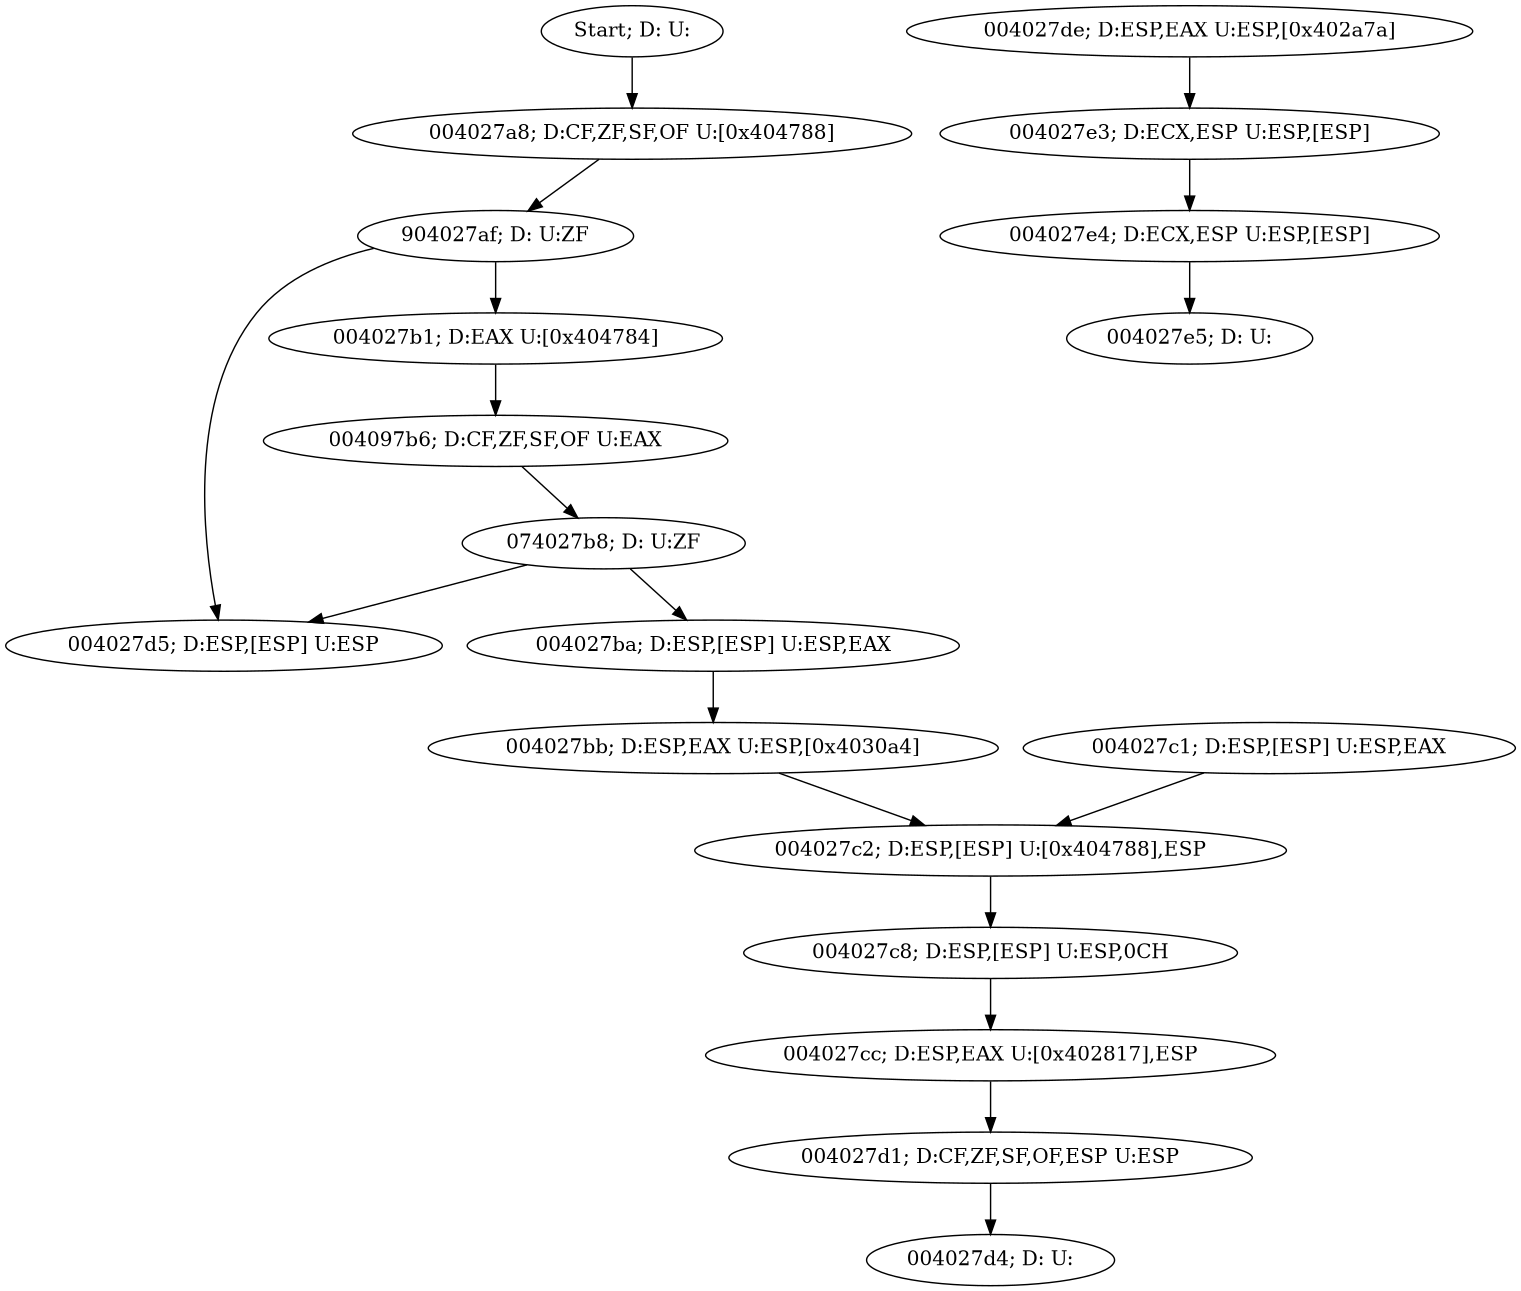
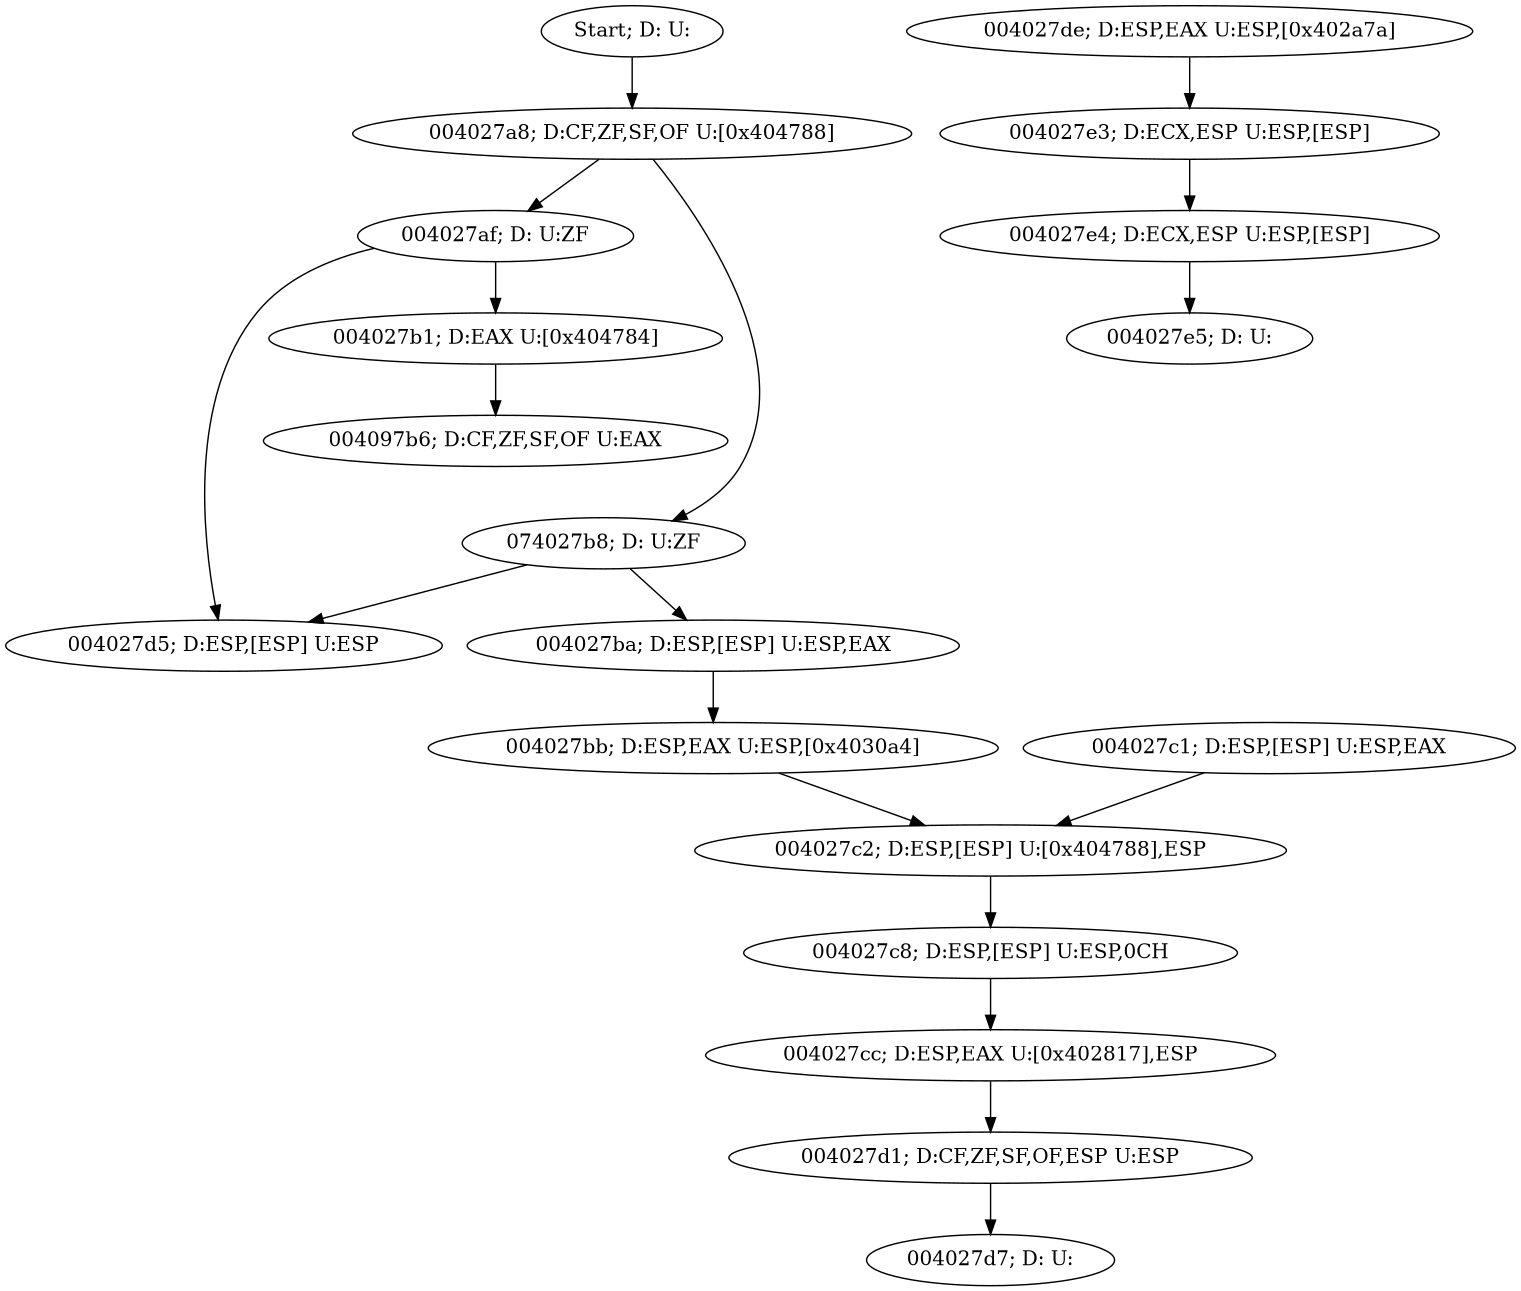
(496, 236) -> (496, 236)
(544, 487) -> (752, 338)
(991, 1260) -> (991, 1260)
